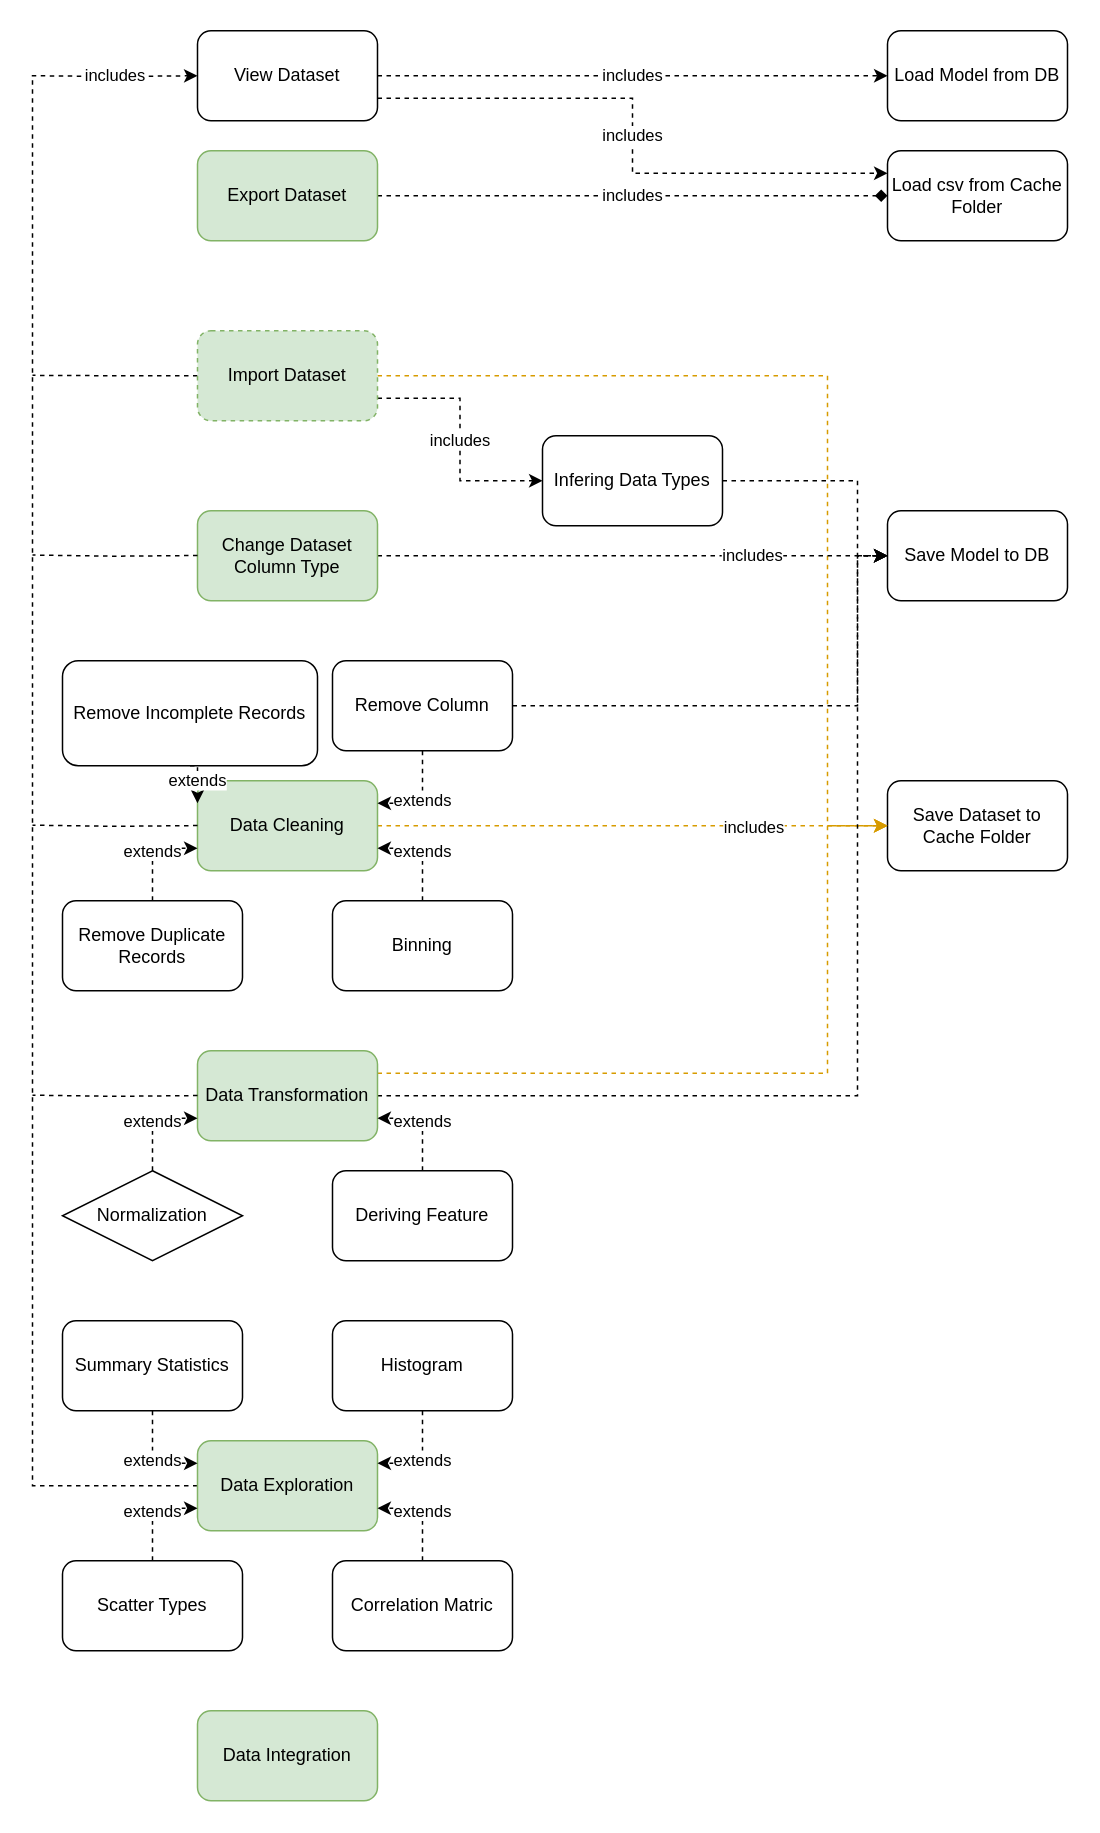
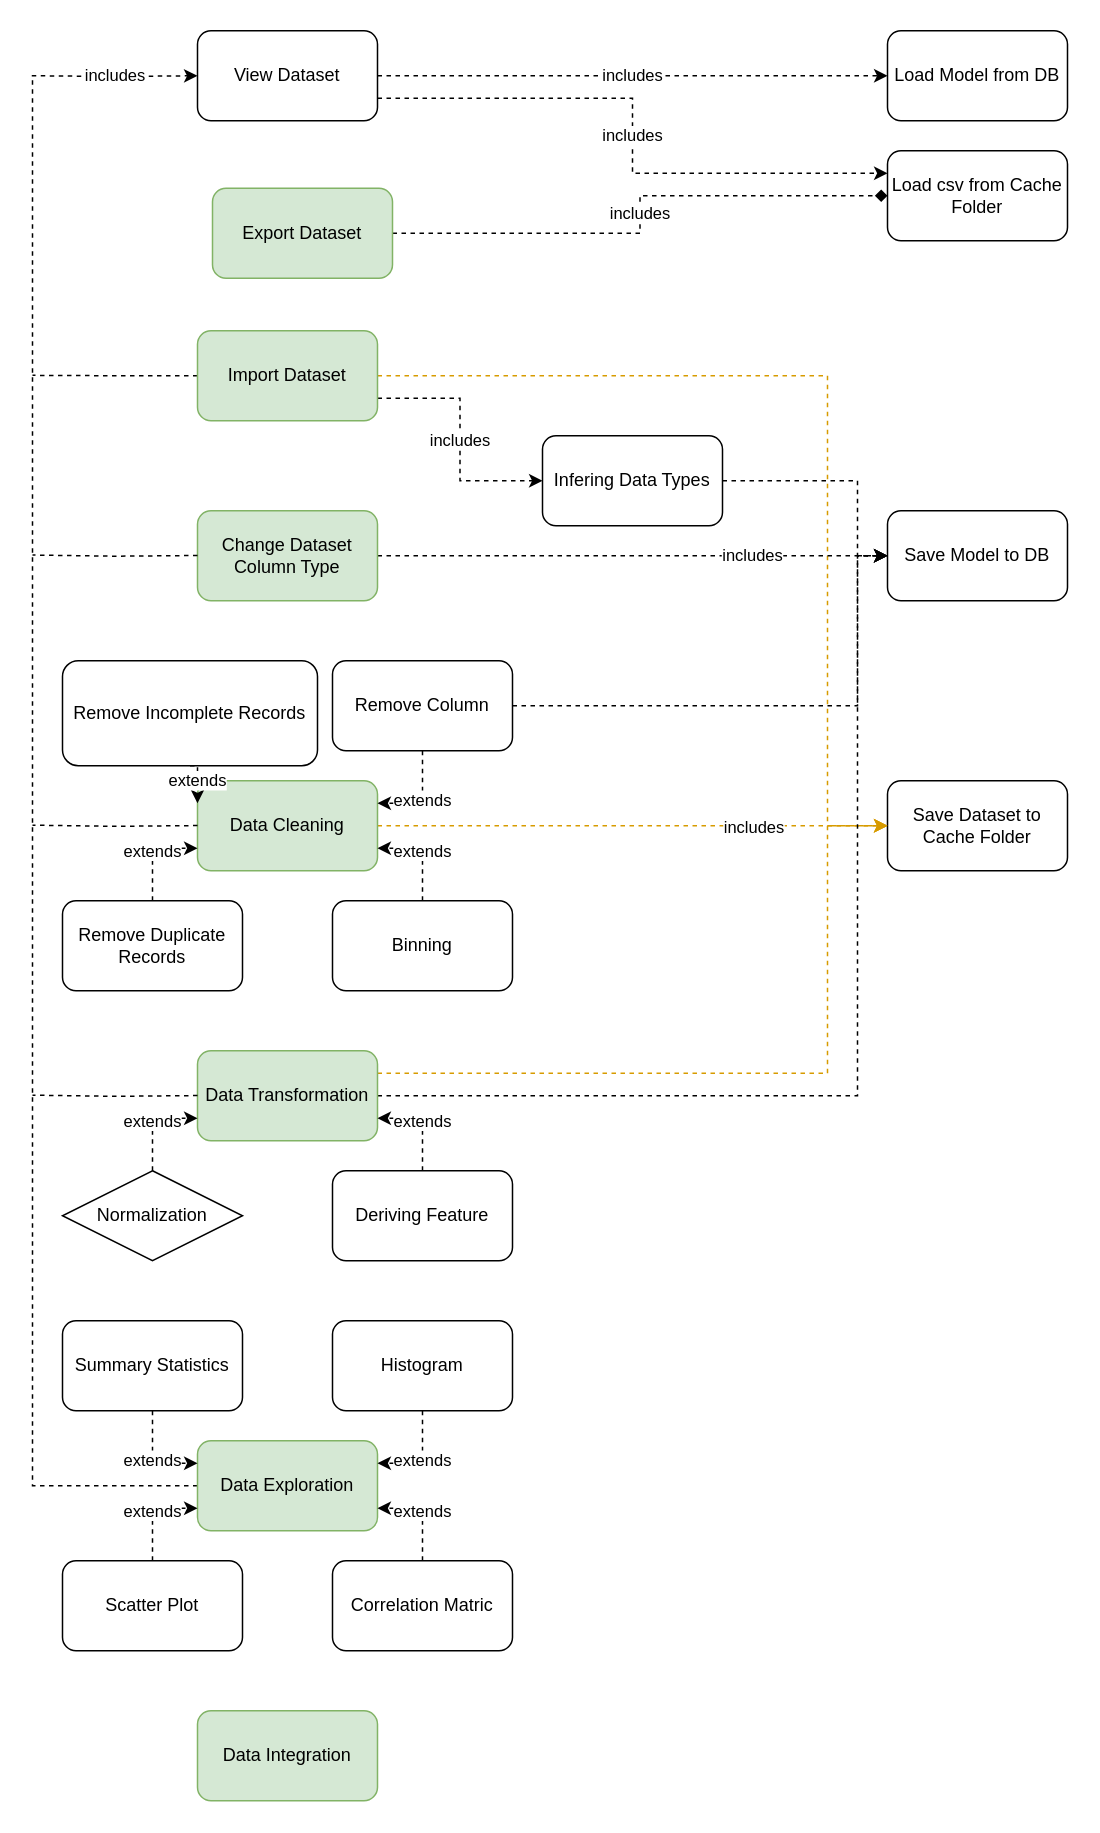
(287, 196) -> (302, 233)
(287, 376) -> (287, 376)
(152, 1606) -> (152, 1606)
